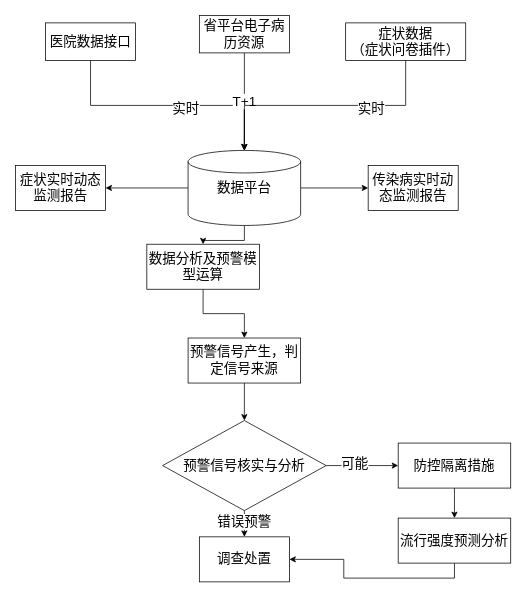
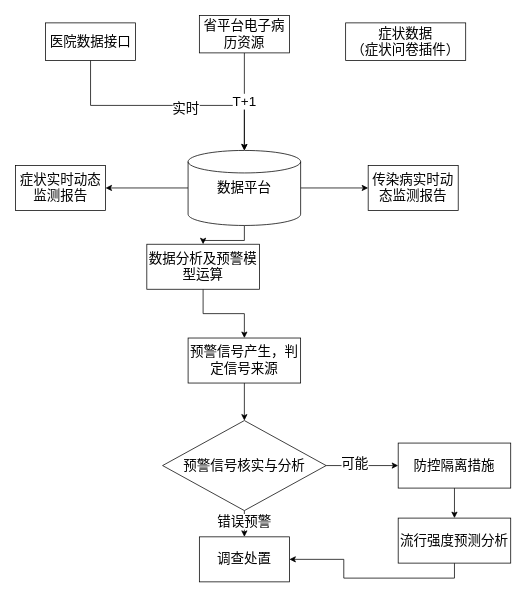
(348, 105) -> none
